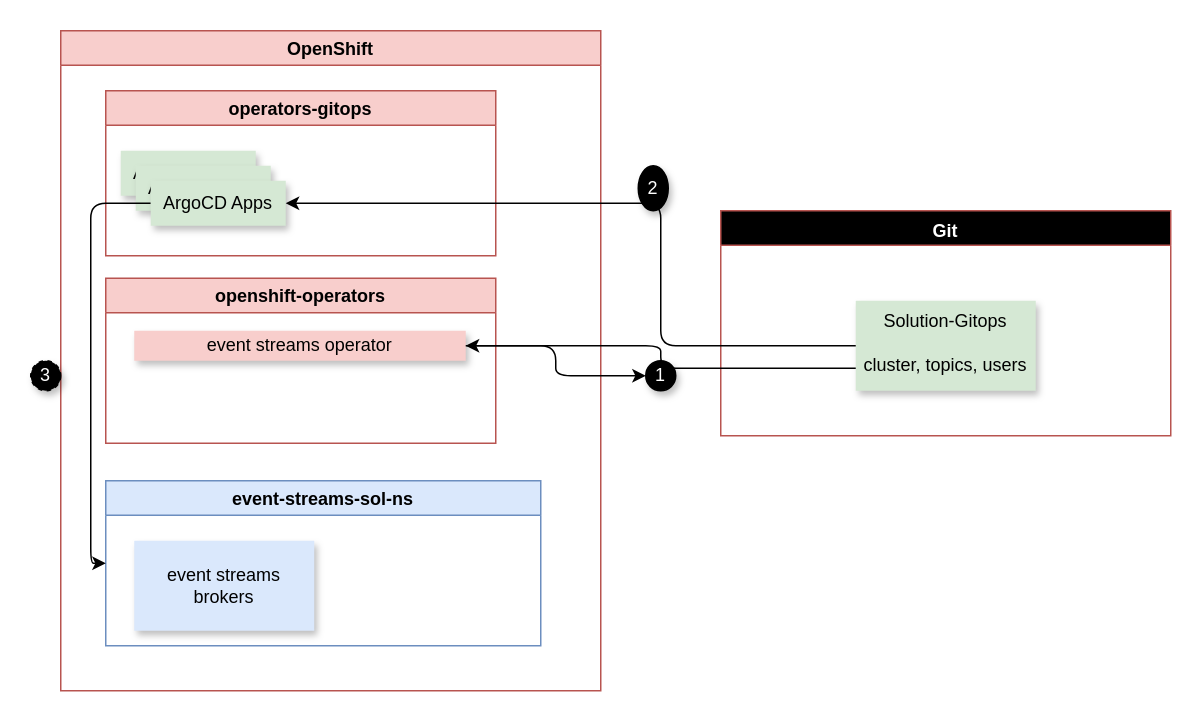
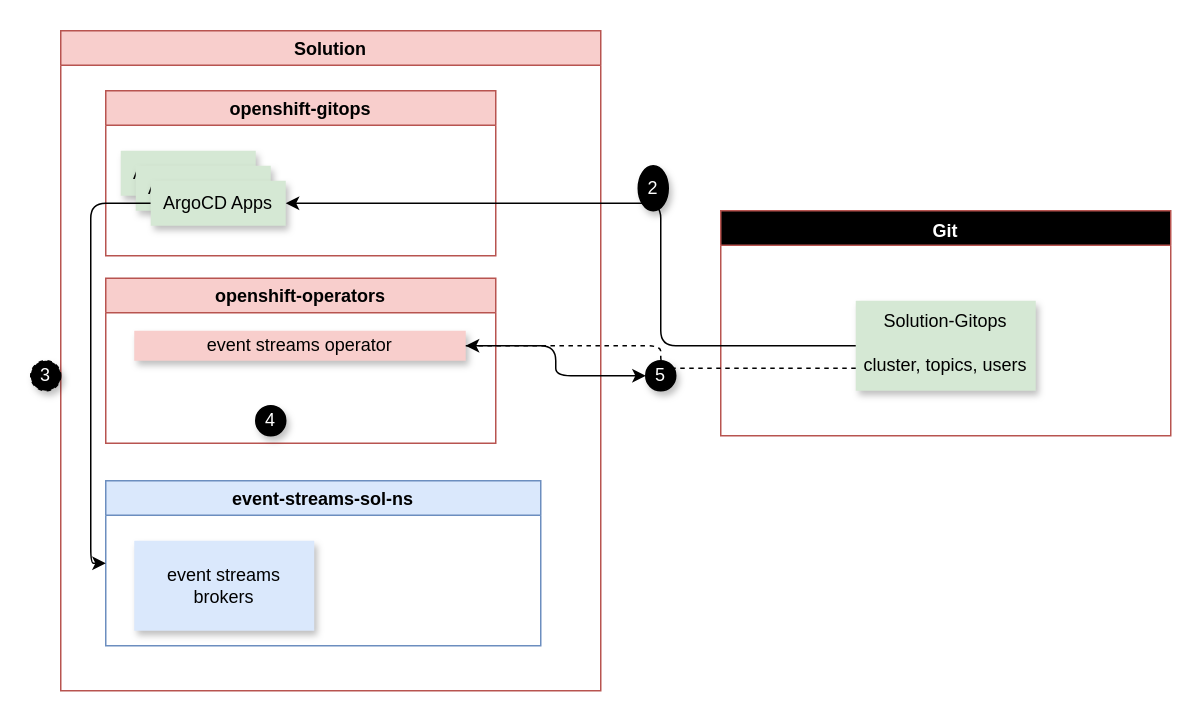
(330, 49) -> (330, 49)
(300, 109) -> (300, 109)
(764, 368) -> (764, 368)
(661, 376) -> (661, 376)
none -> (271, 421)
